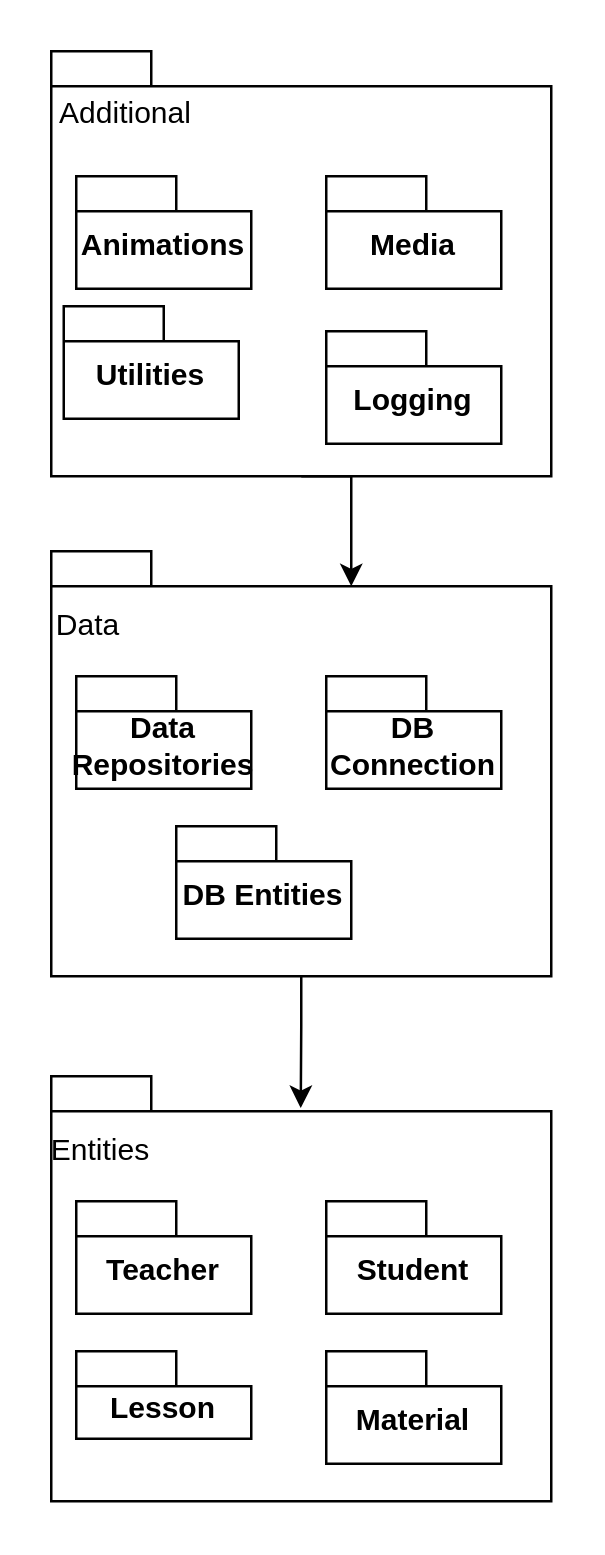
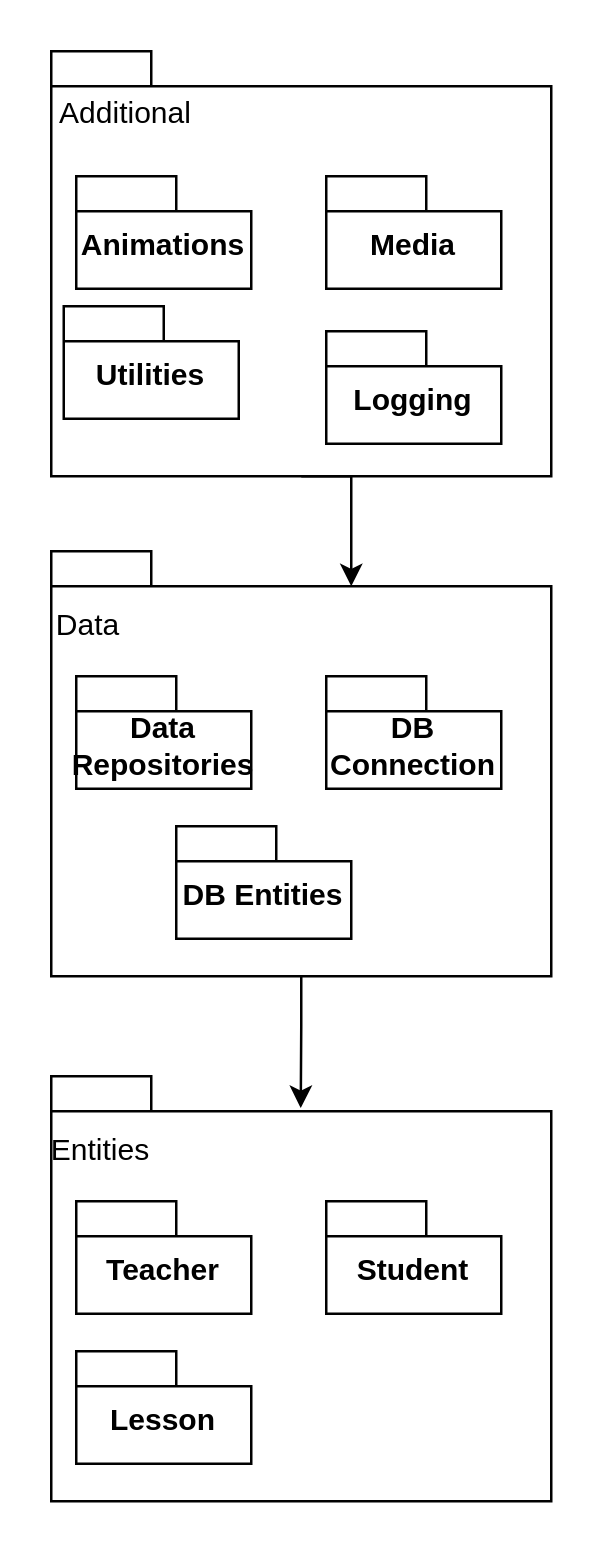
(164, 1395) -> (164, 1408)
(414, 1408) -> none
